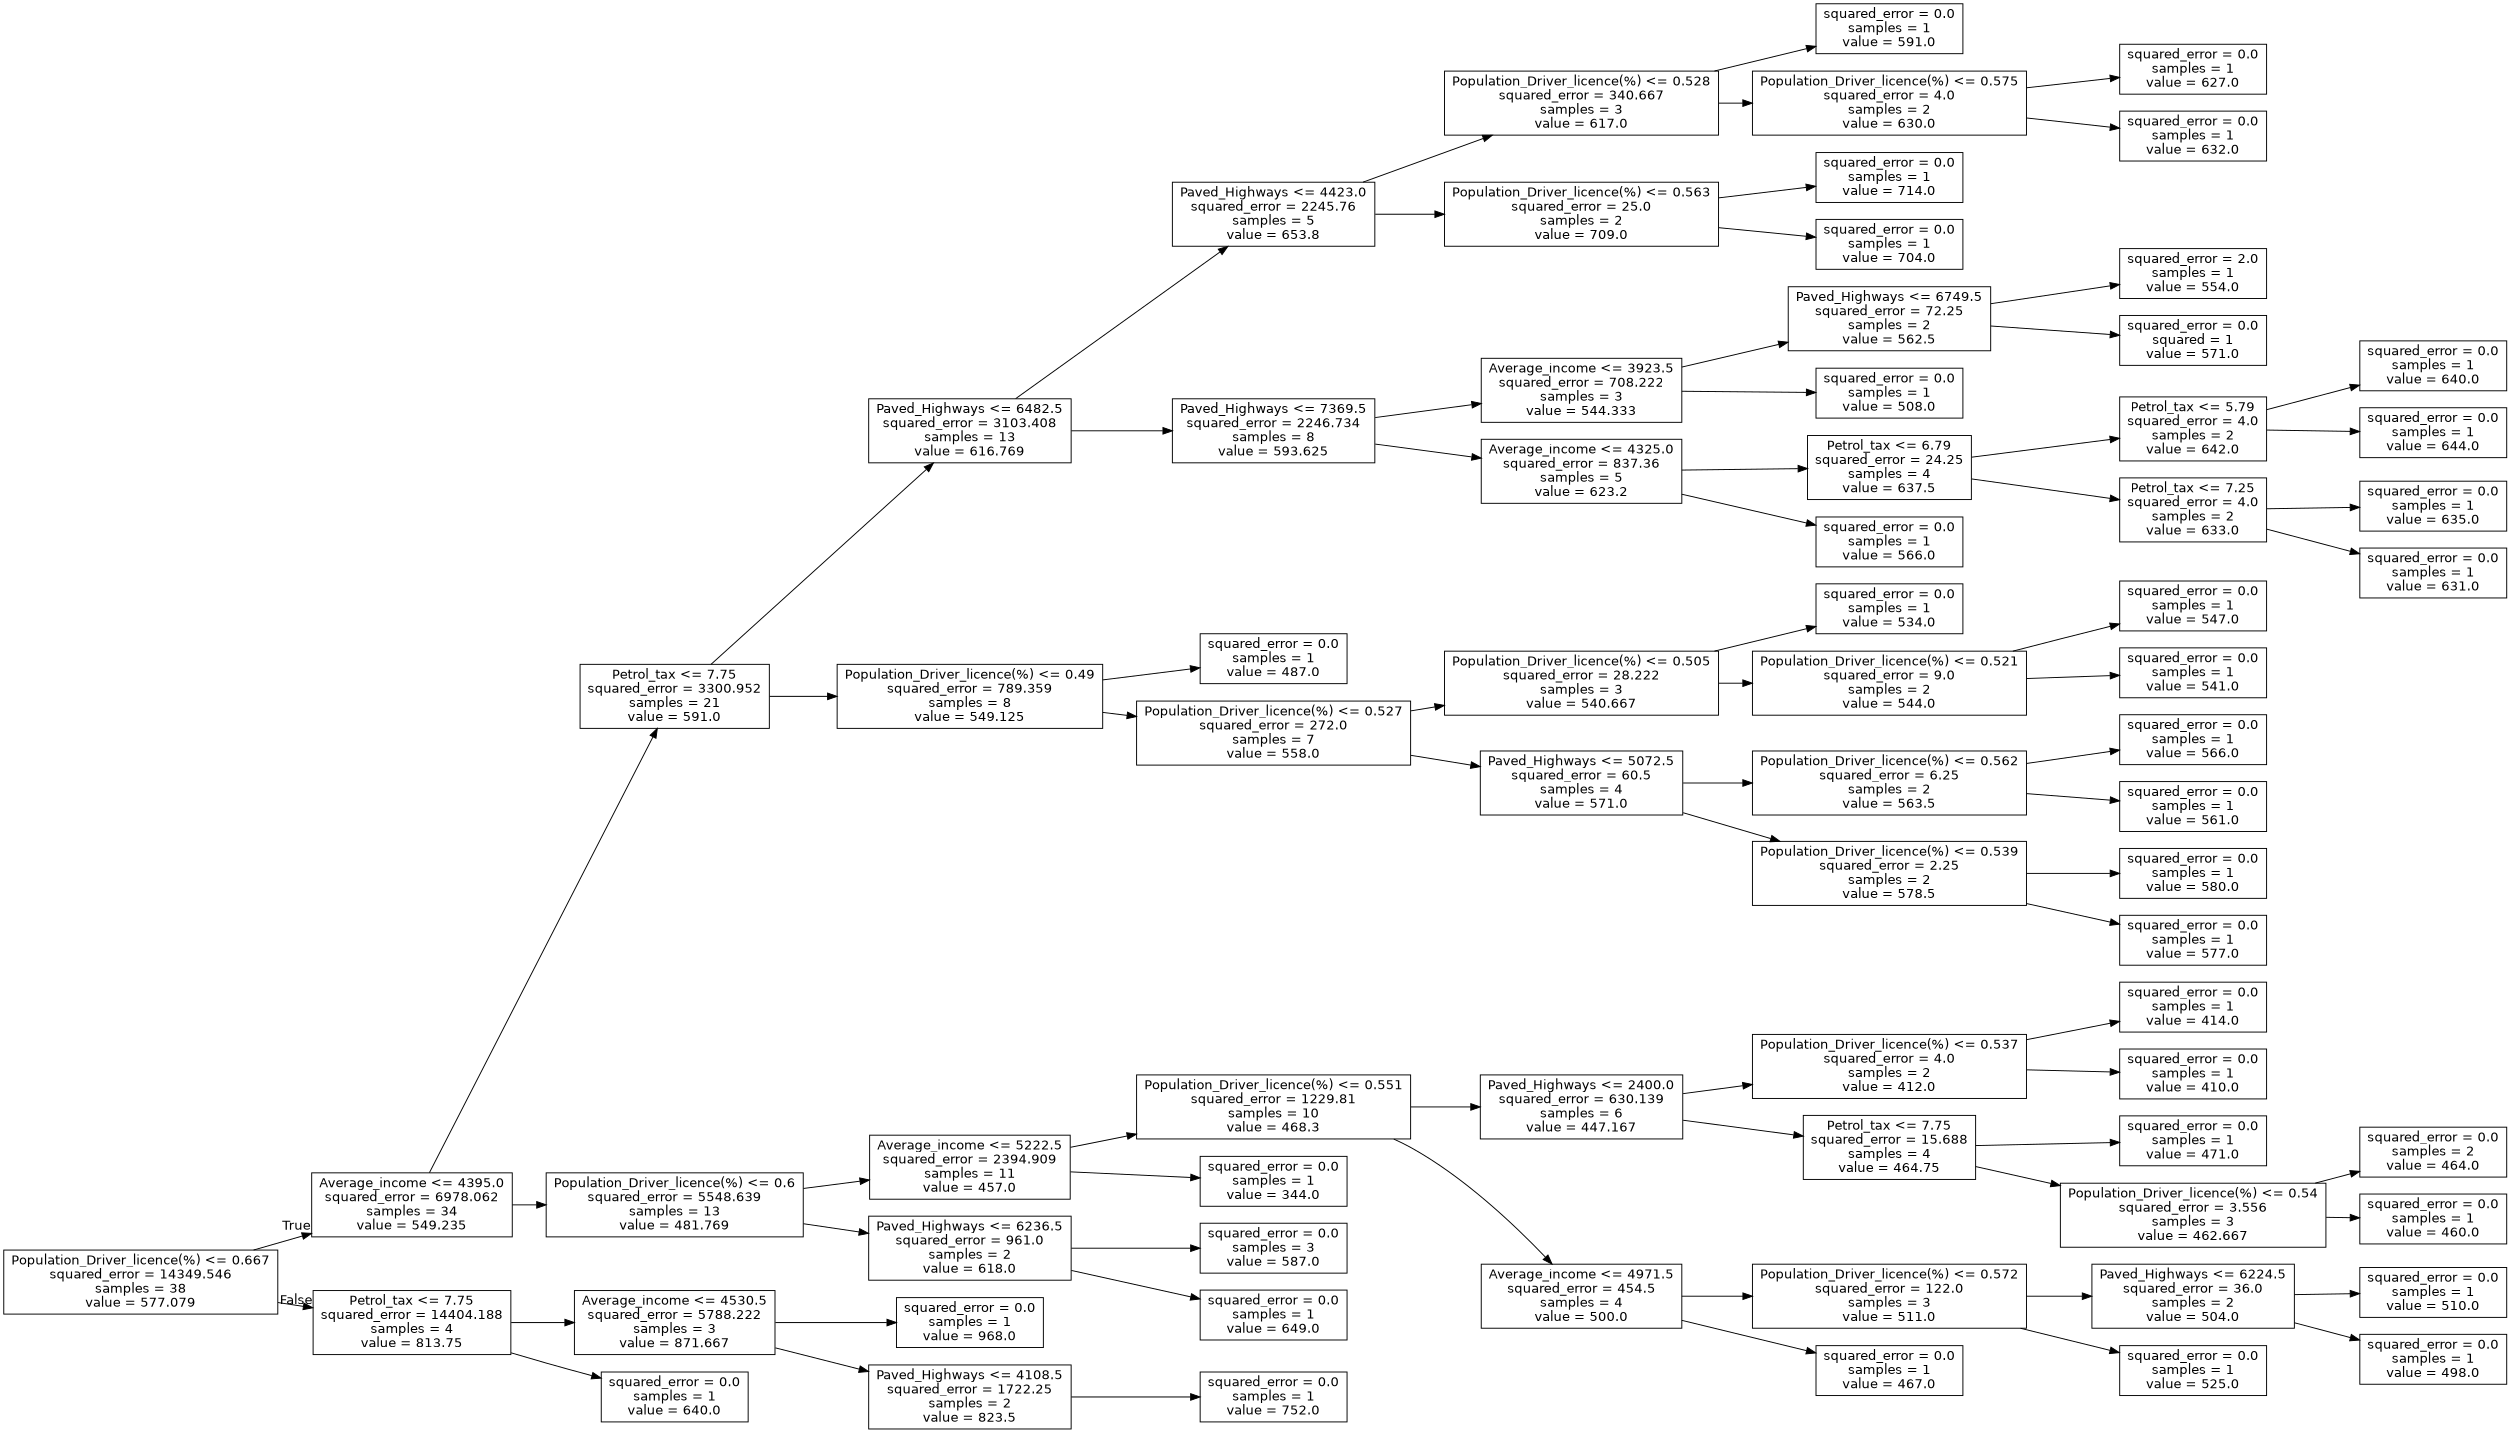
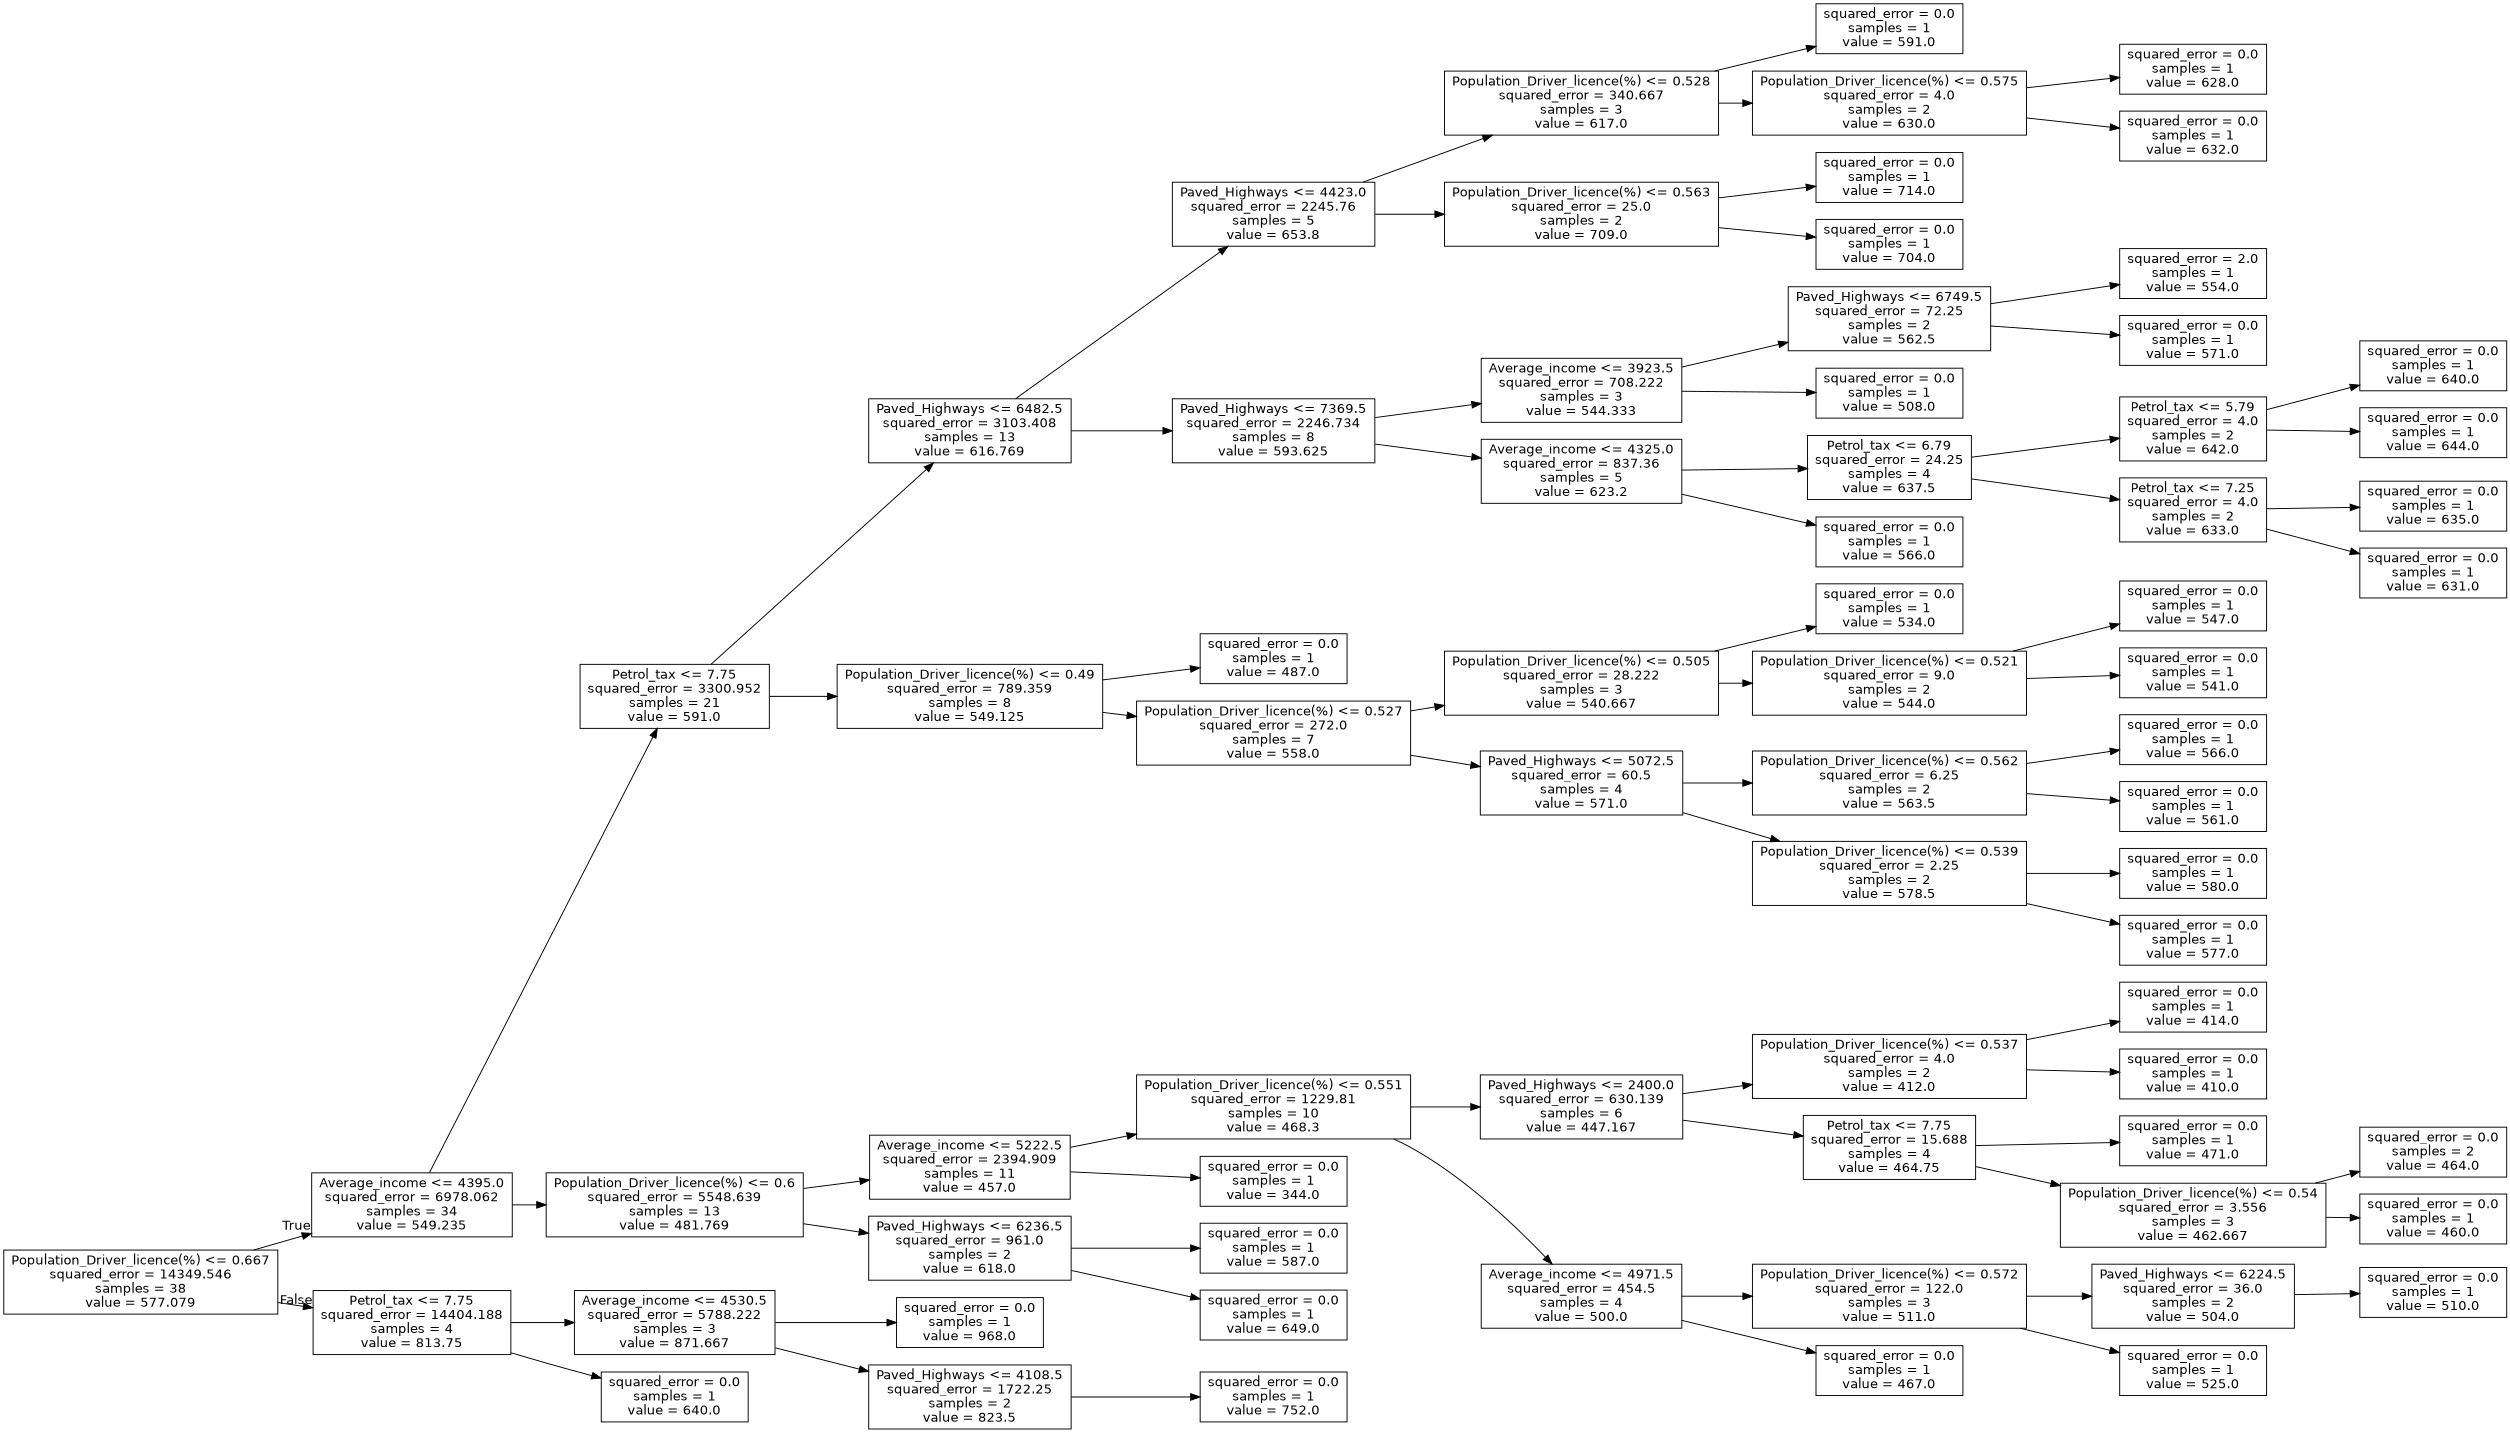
(2193, 69) -> (2193, 69)
(2193, 340) -> (2193, 340)
(1274, 1248) -> (1274, 1248)
(2433, 1359) -> none
